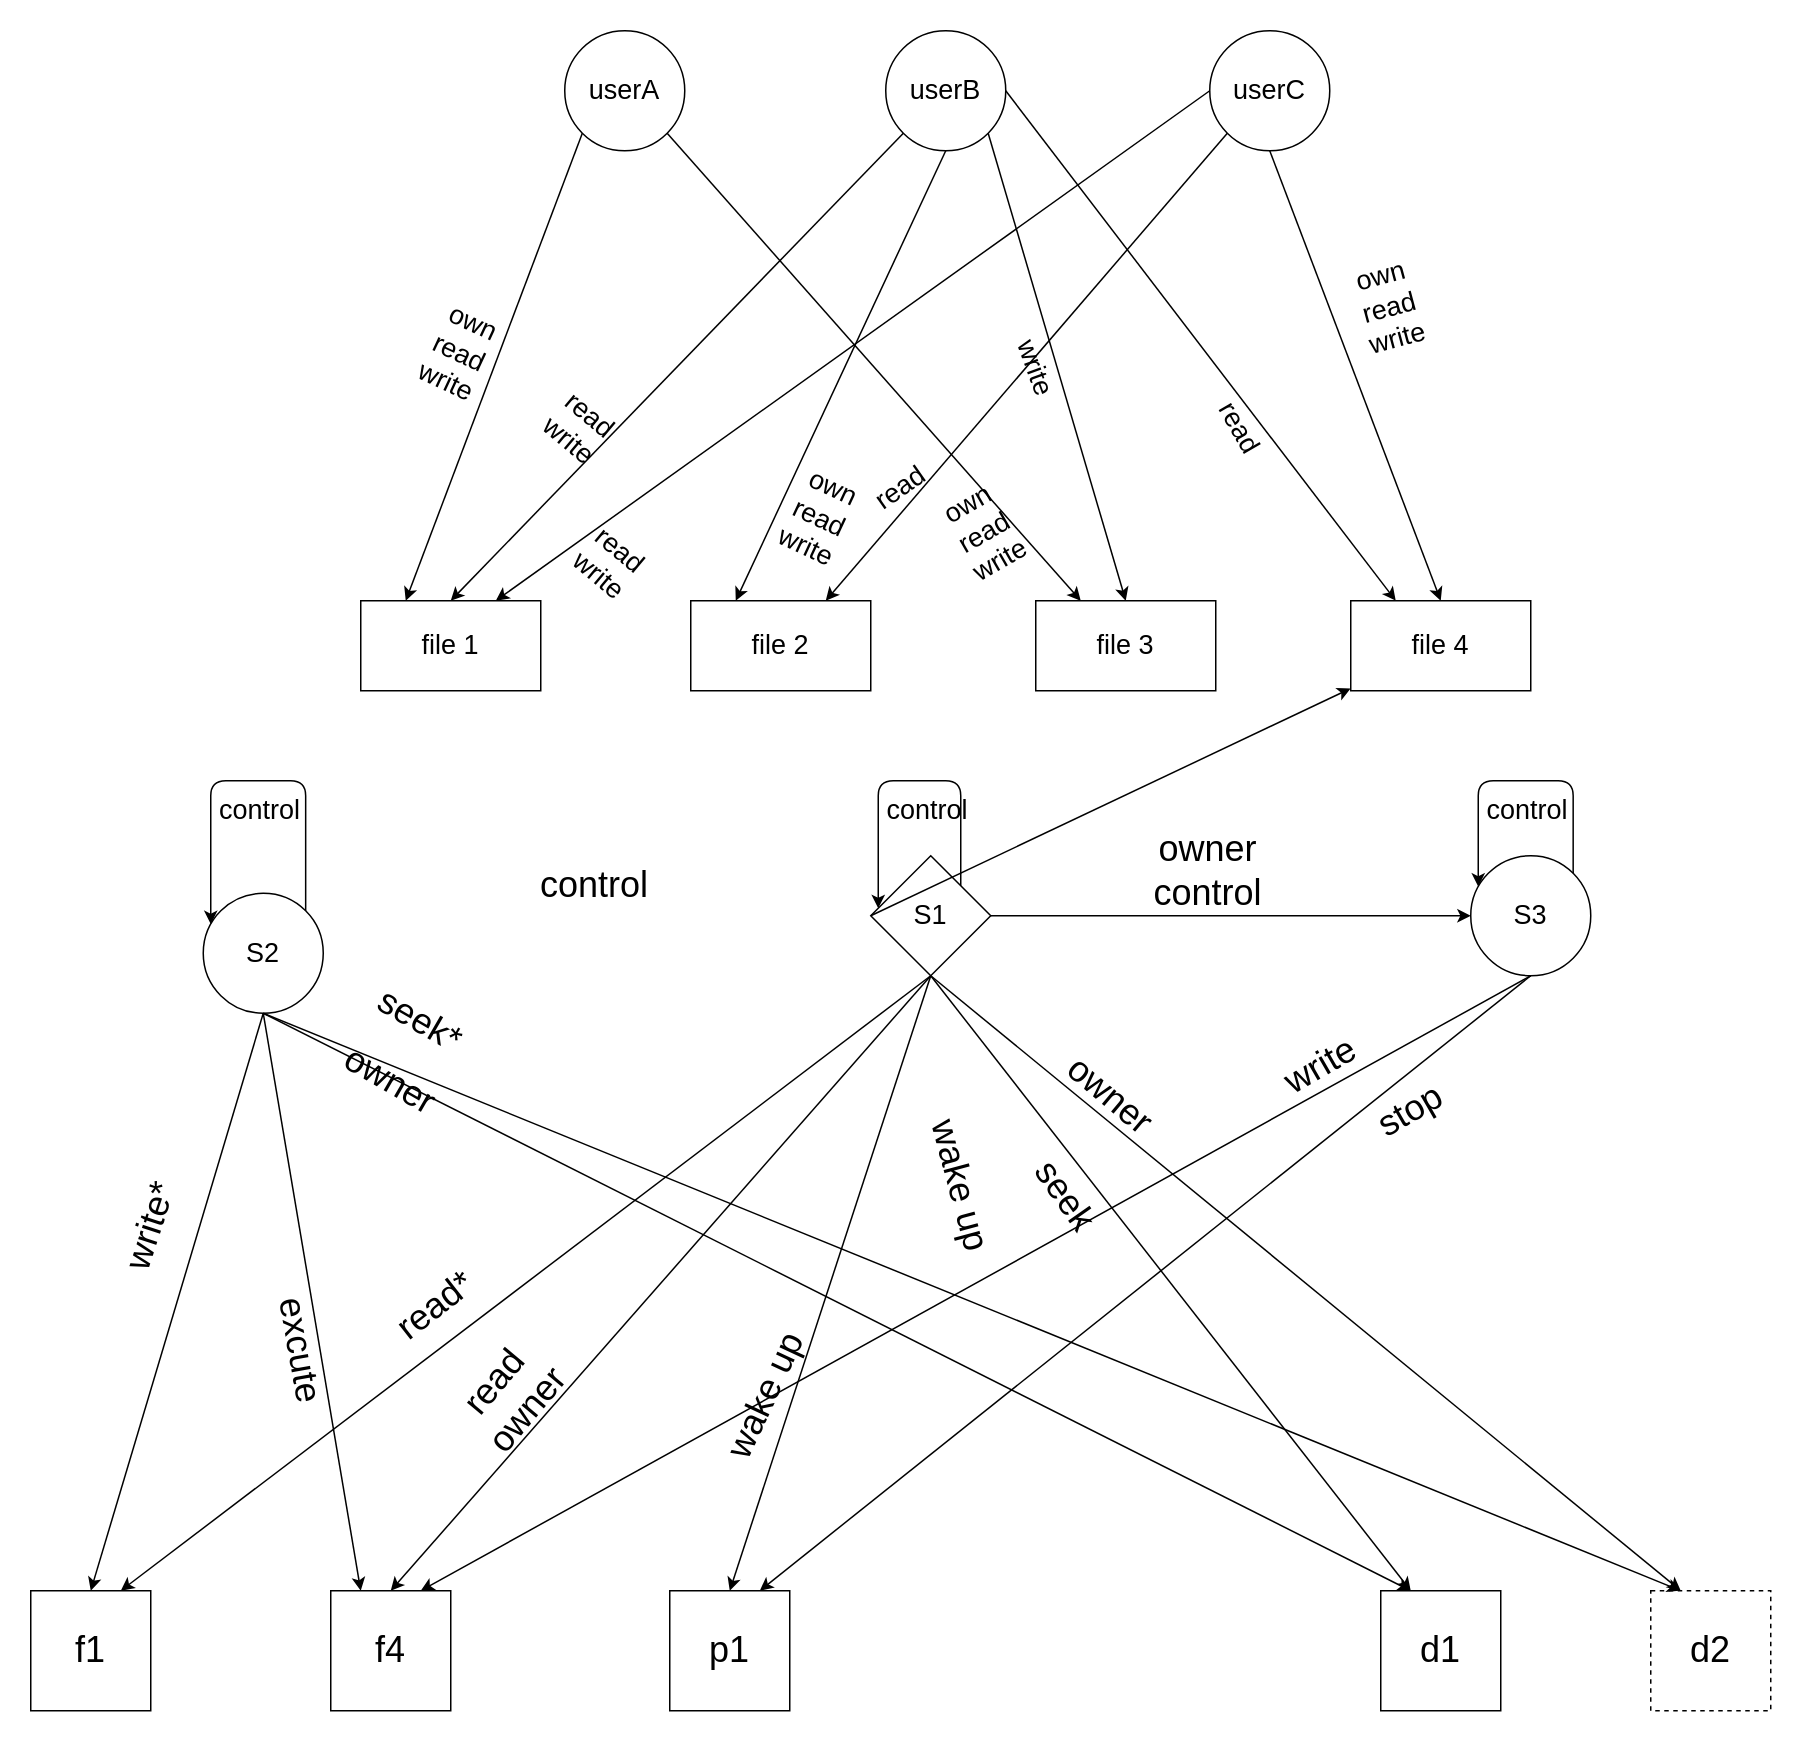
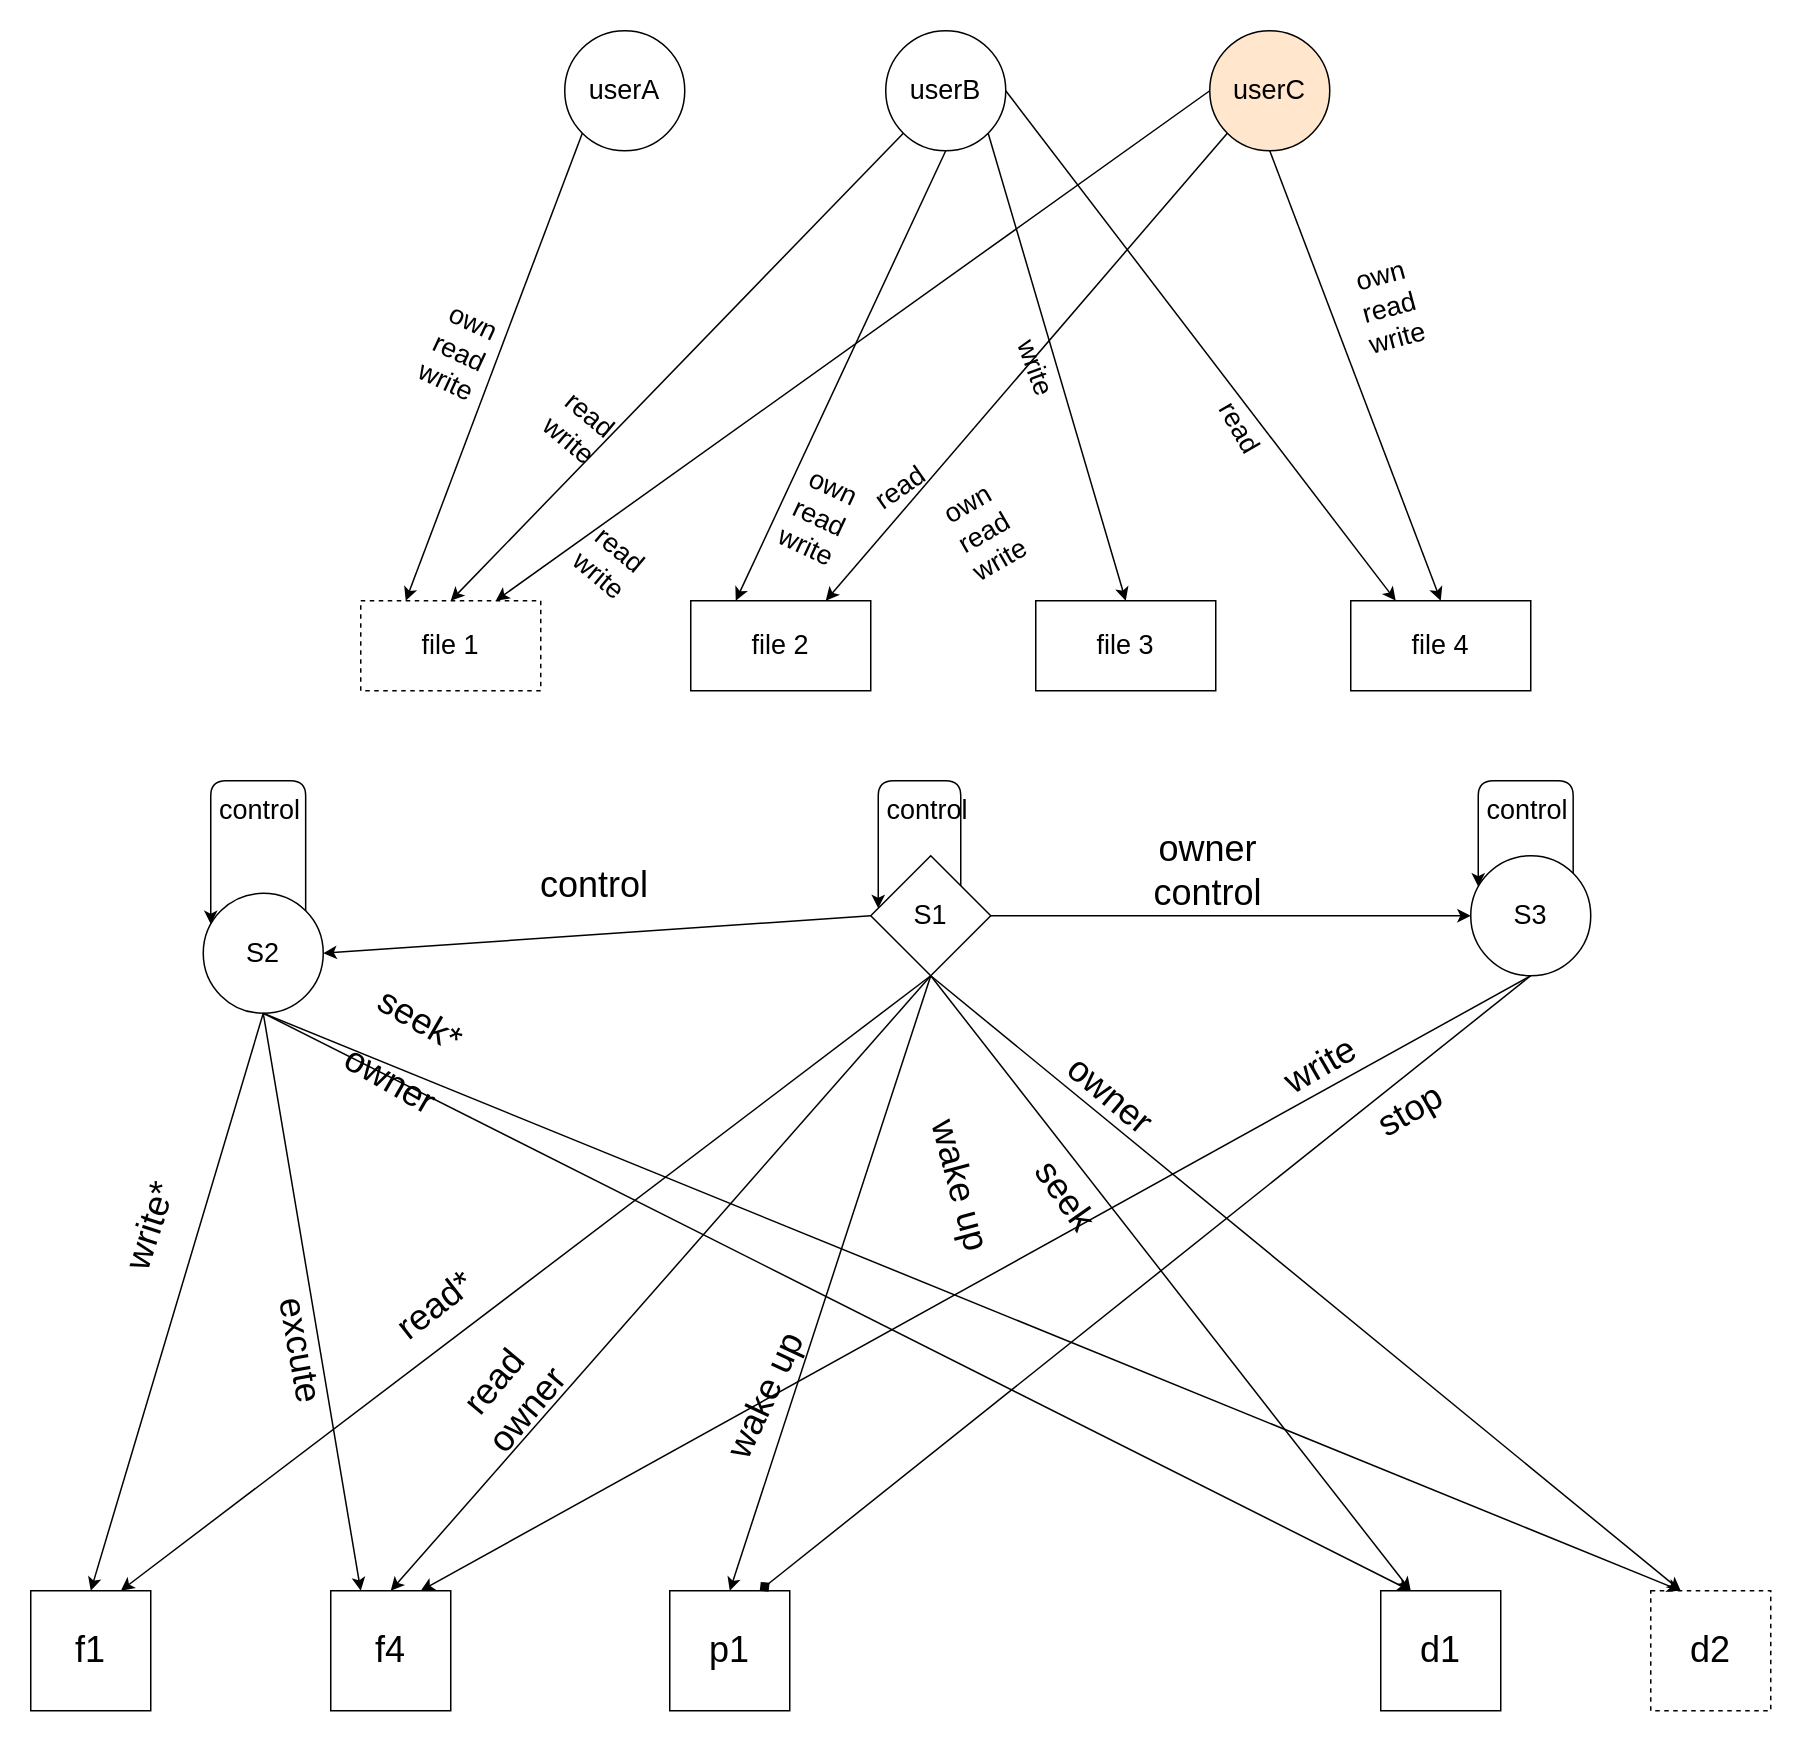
(1270, 91) -> (1270, 91)
(871, 363) -> none
(451, 646) -> (451, 646)
(1106, 804) -> (602, 934)
(769, 1584) -> (770, 1583)
